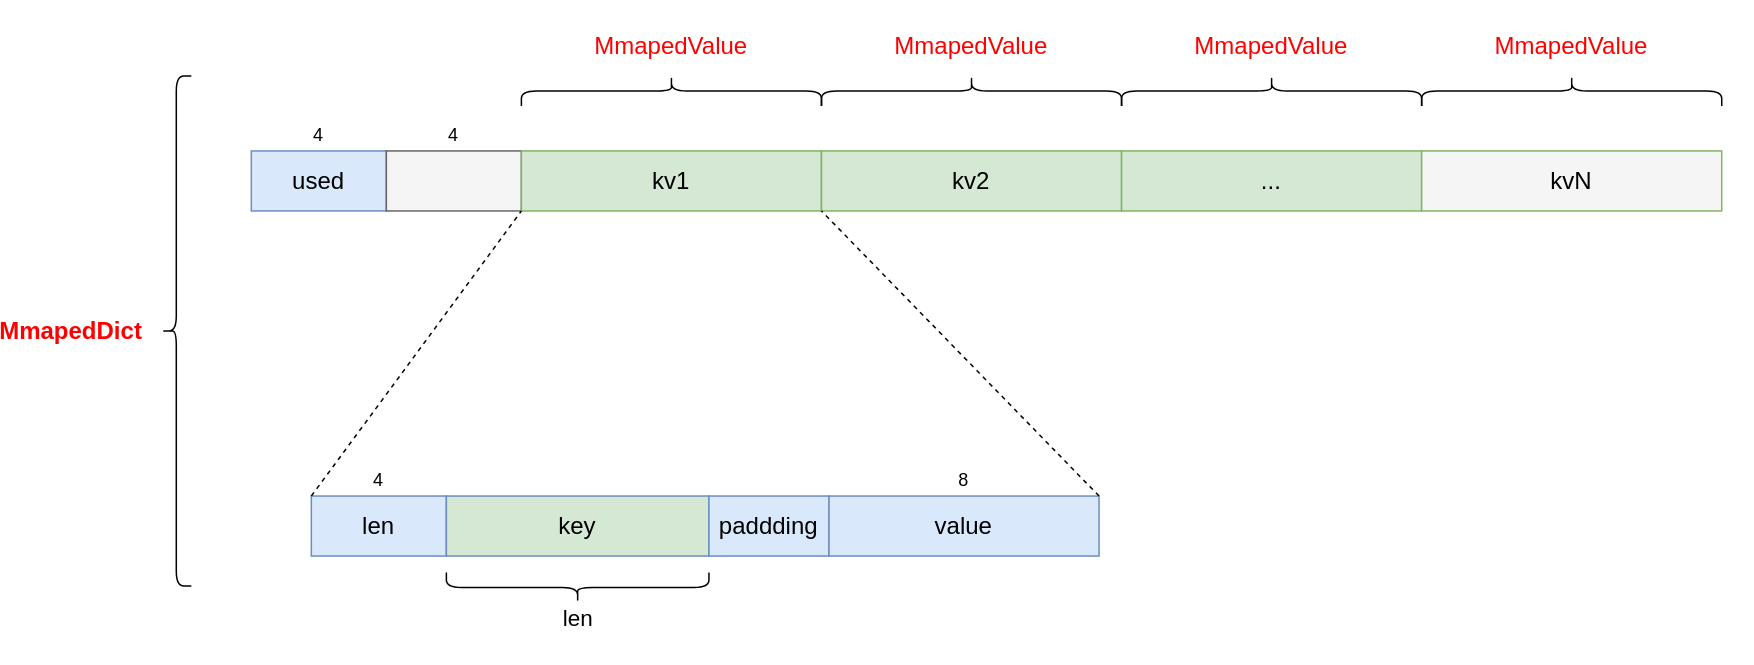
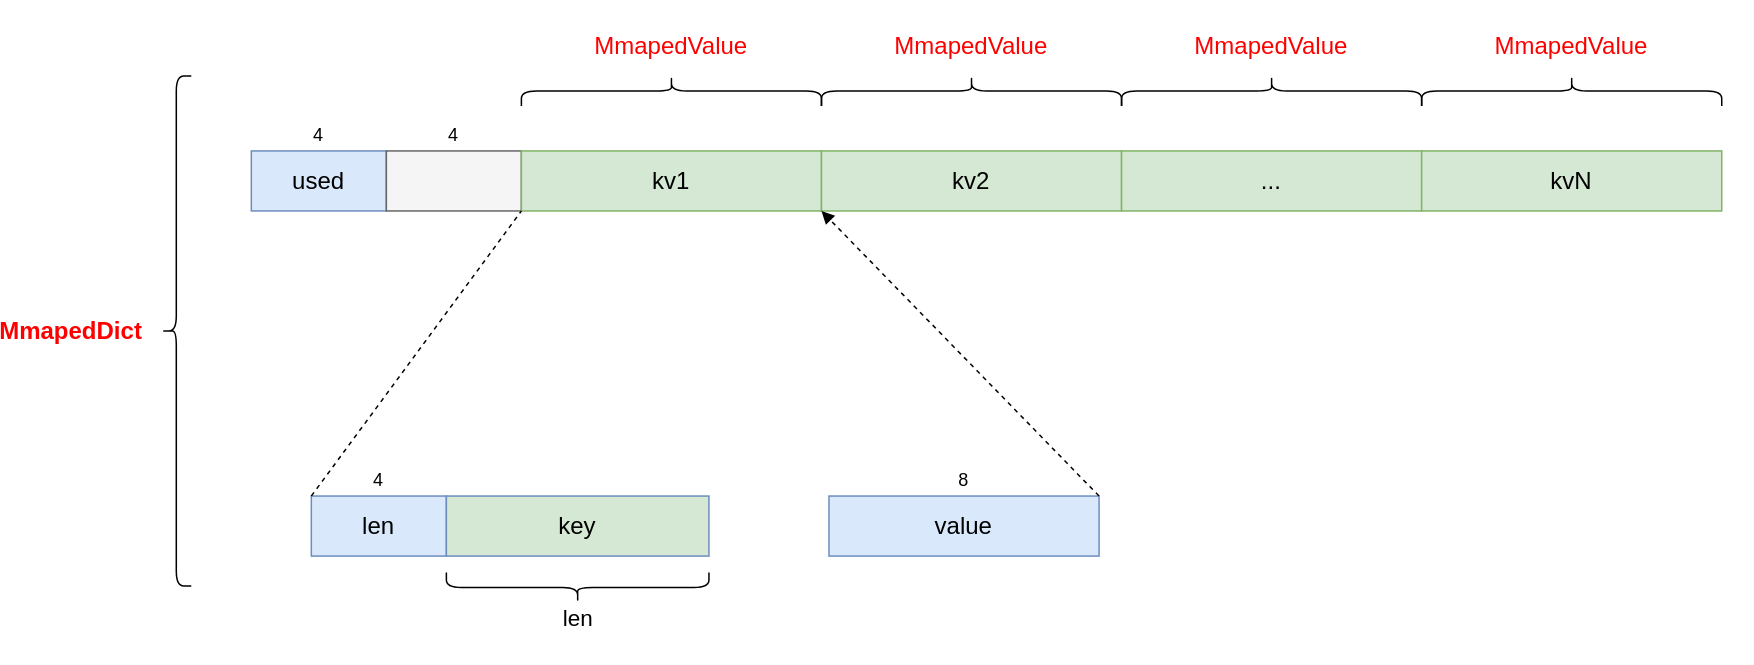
(1571, 181) -> (1571, 181)
(826, 216) -> (830, 220)
(769, 526) -> none
